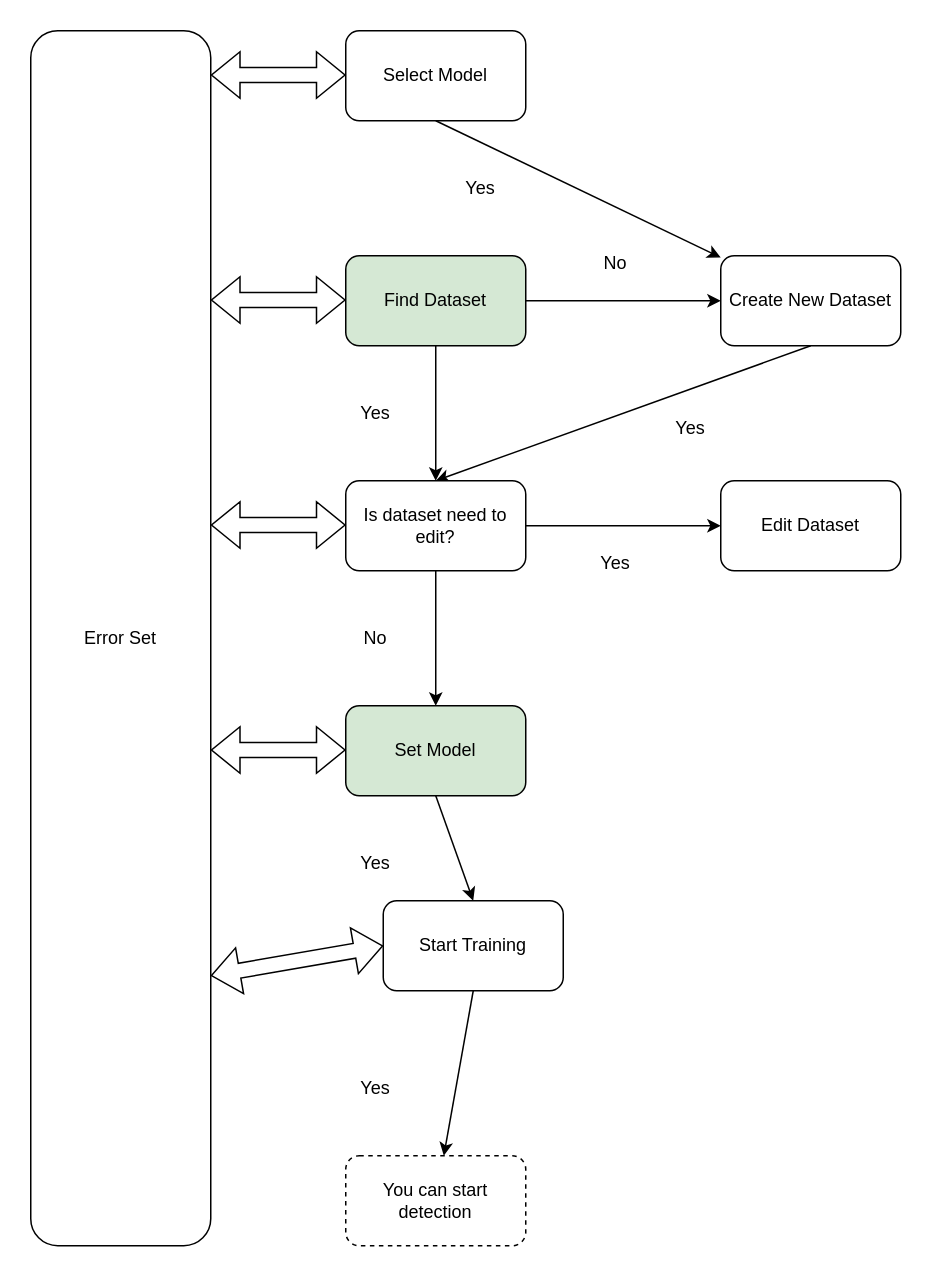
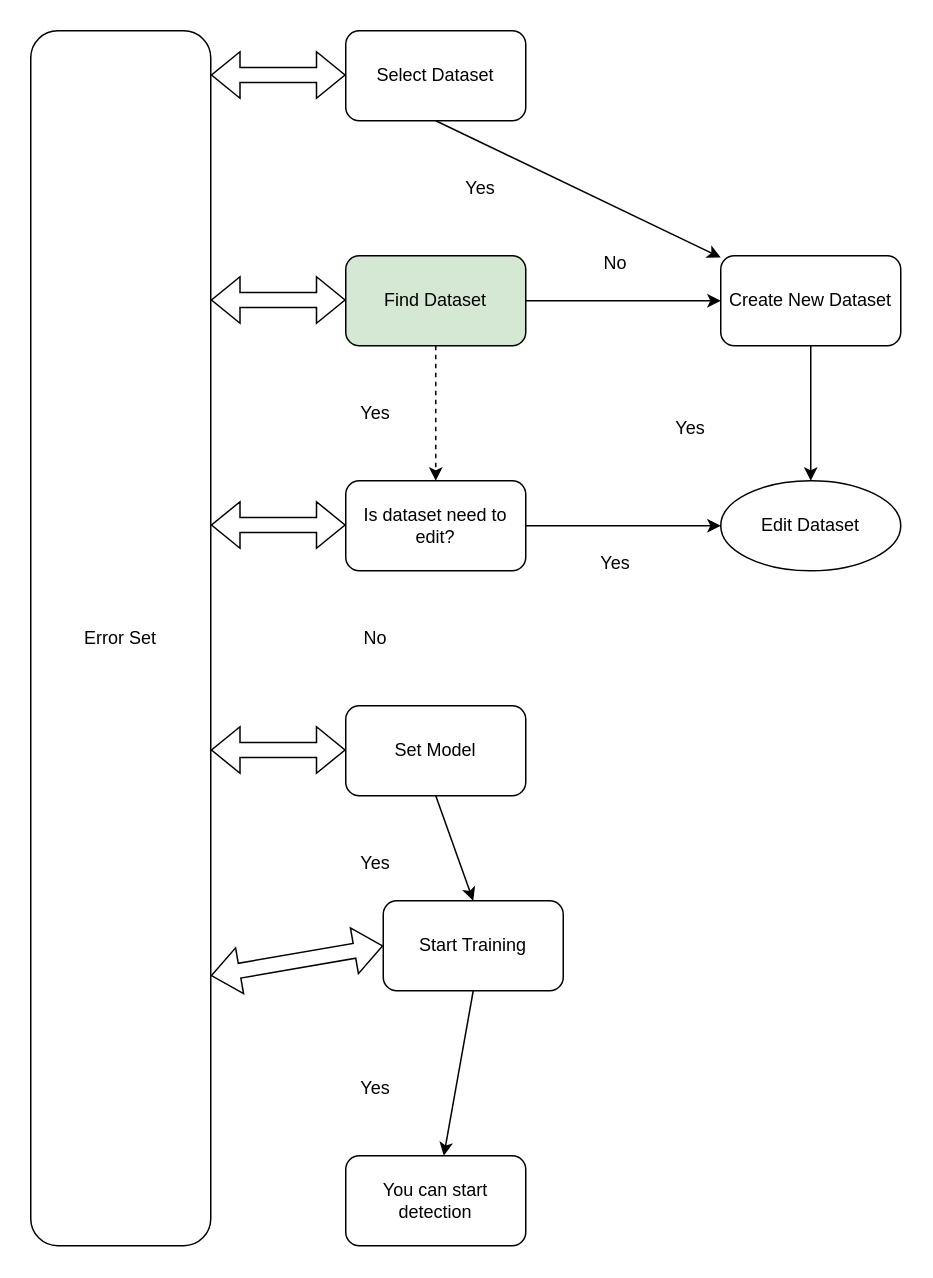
(436, 76) -> (436, 76)
(436, 409) -> (436, 409)
(628, 411) -> (811, 408)
(811, 526) -> (811, 526)
(436, 633) -> none
(436, 751) -> (436, 751)
(436, 1201) -> (436, 1201)
